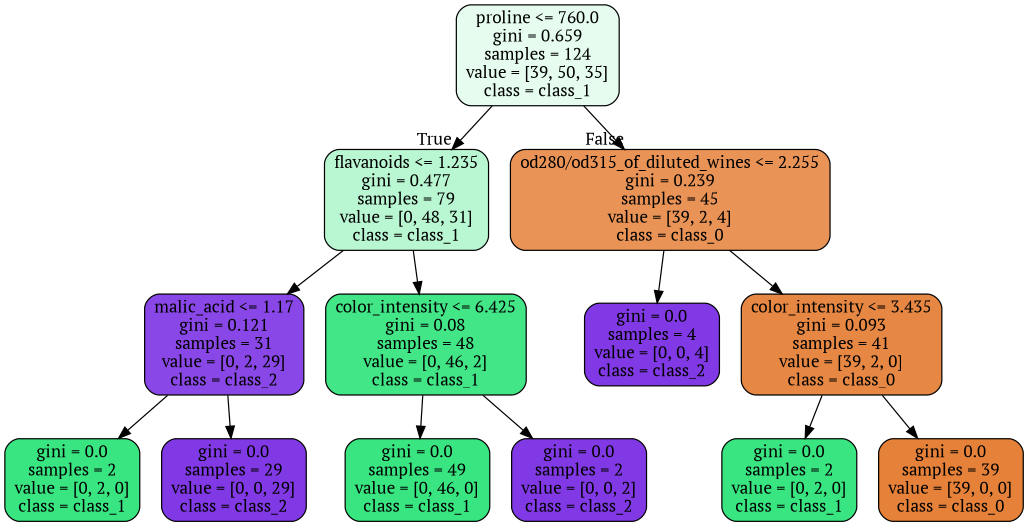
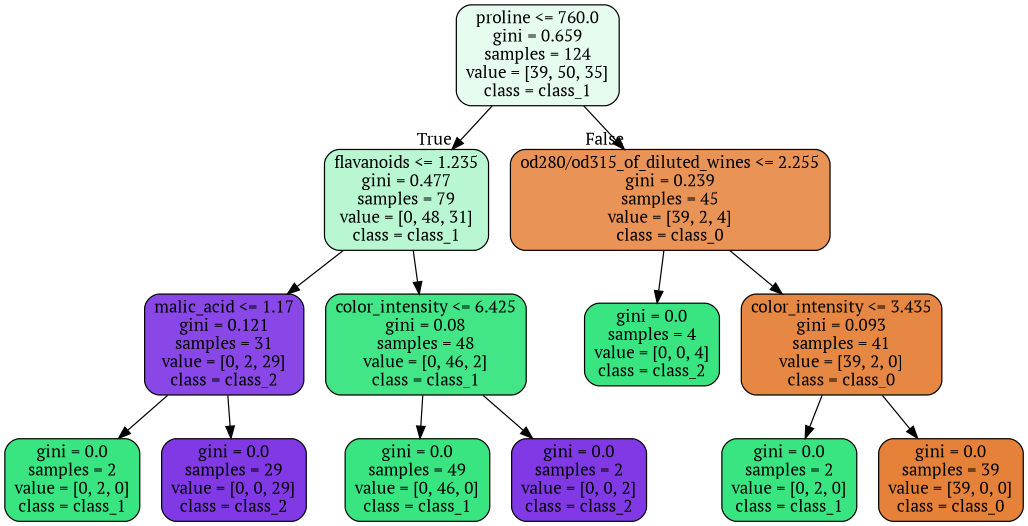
(652, 345) -> (652, 345)
